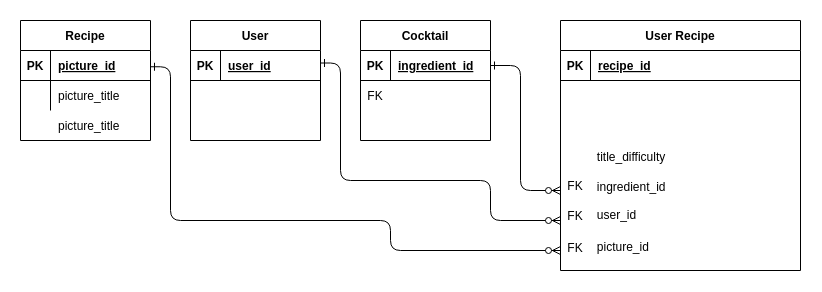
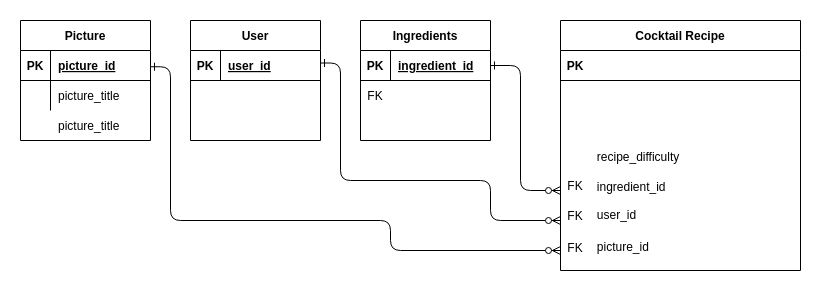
(85, 36) -> (85, 36)
(425, 36) -> (425, 36)
(680, 36) -> (680, 36)
(696, 66) -> none
(643, 157) -> (648, 157)
